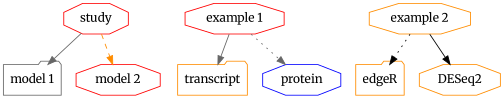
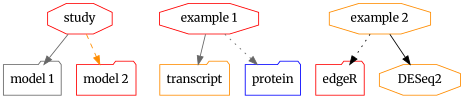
(118, 80) -> (106, 80)
(302, 80) -> (273, 80)
(380, 80) -> (340, 80)
